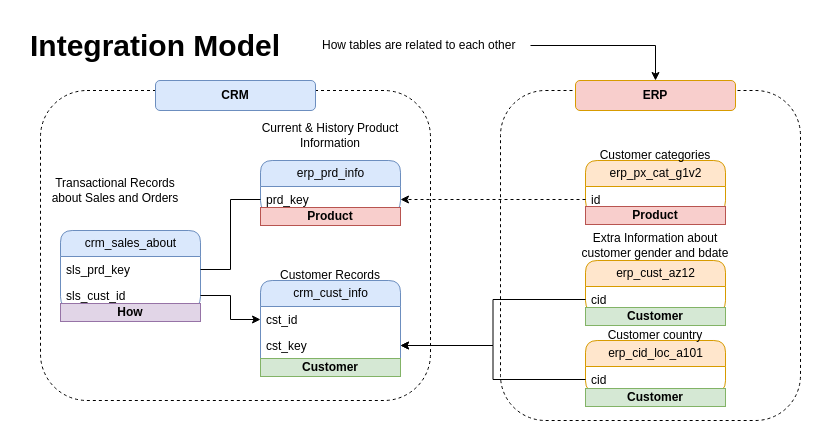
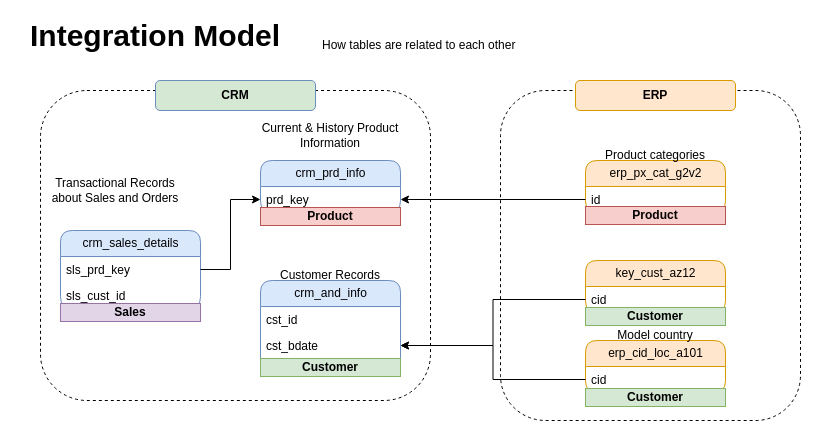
(156, 46) -> (156, 36)
(607, 46) -> none
(236, 96) -> (236, 96)
(656, 96) -> (656, 96)
(656, 156) -> (656, 156)
(331, 174) -> (331, 174)
(656, 174) -> (656, 174)
(254, 200) -> (252, 200)
(495, 200) -> (495, 200)
(131, 244) -> (131, 244)
(656, 246) -> none
(656, 274) -> (656, 274)
(331, 294) -> (331, 294)
(231, 305) -> none
(131, 313) -> (131, 313)
(656, 336) -> (656, 336)
(290, 347) -> (297, 347)
